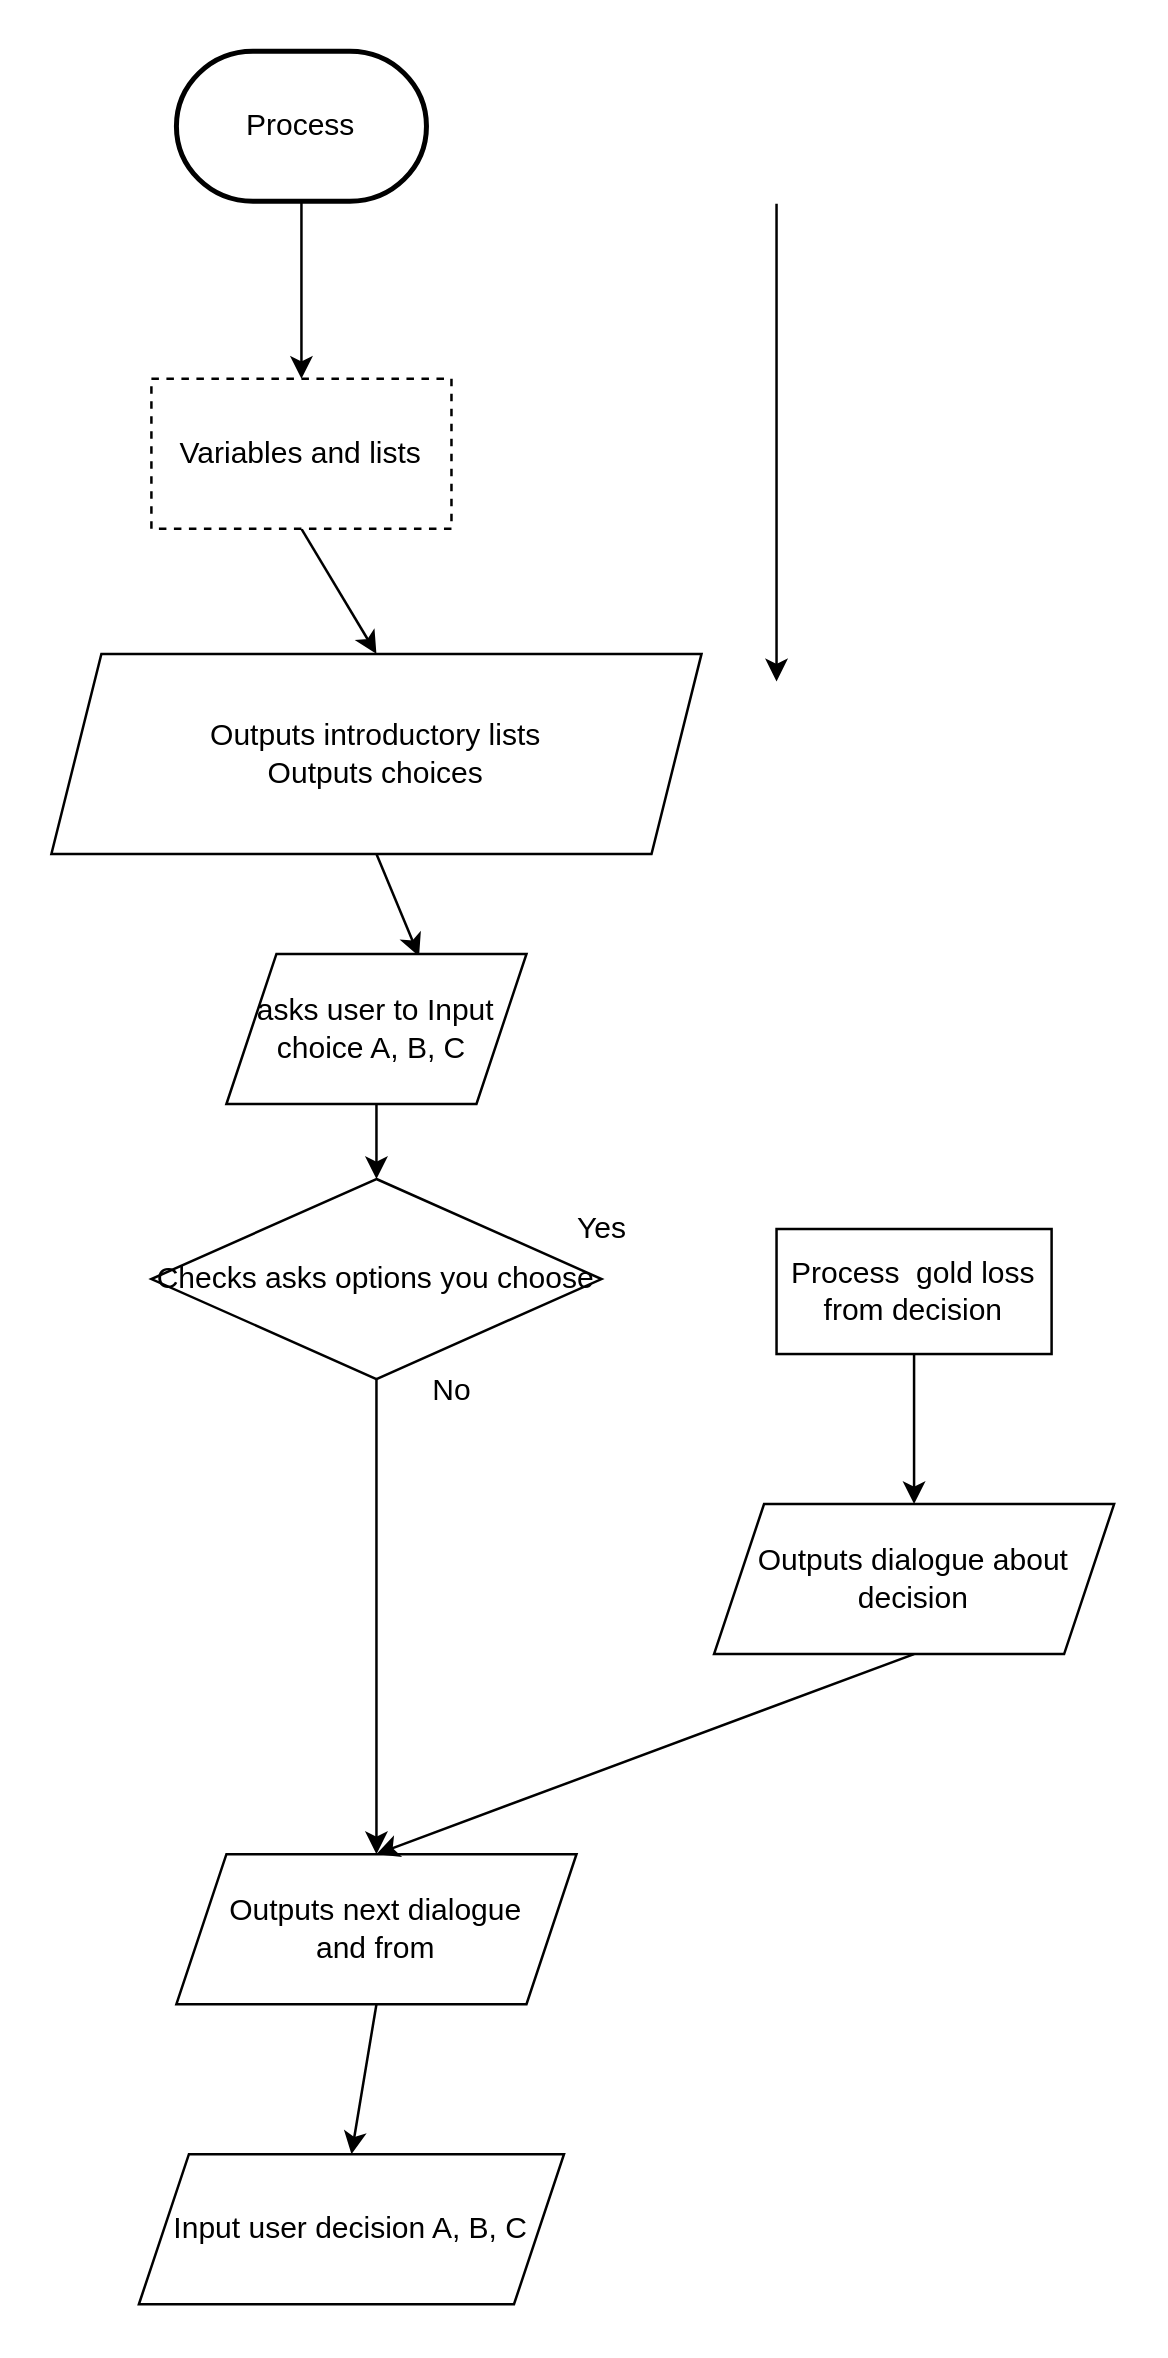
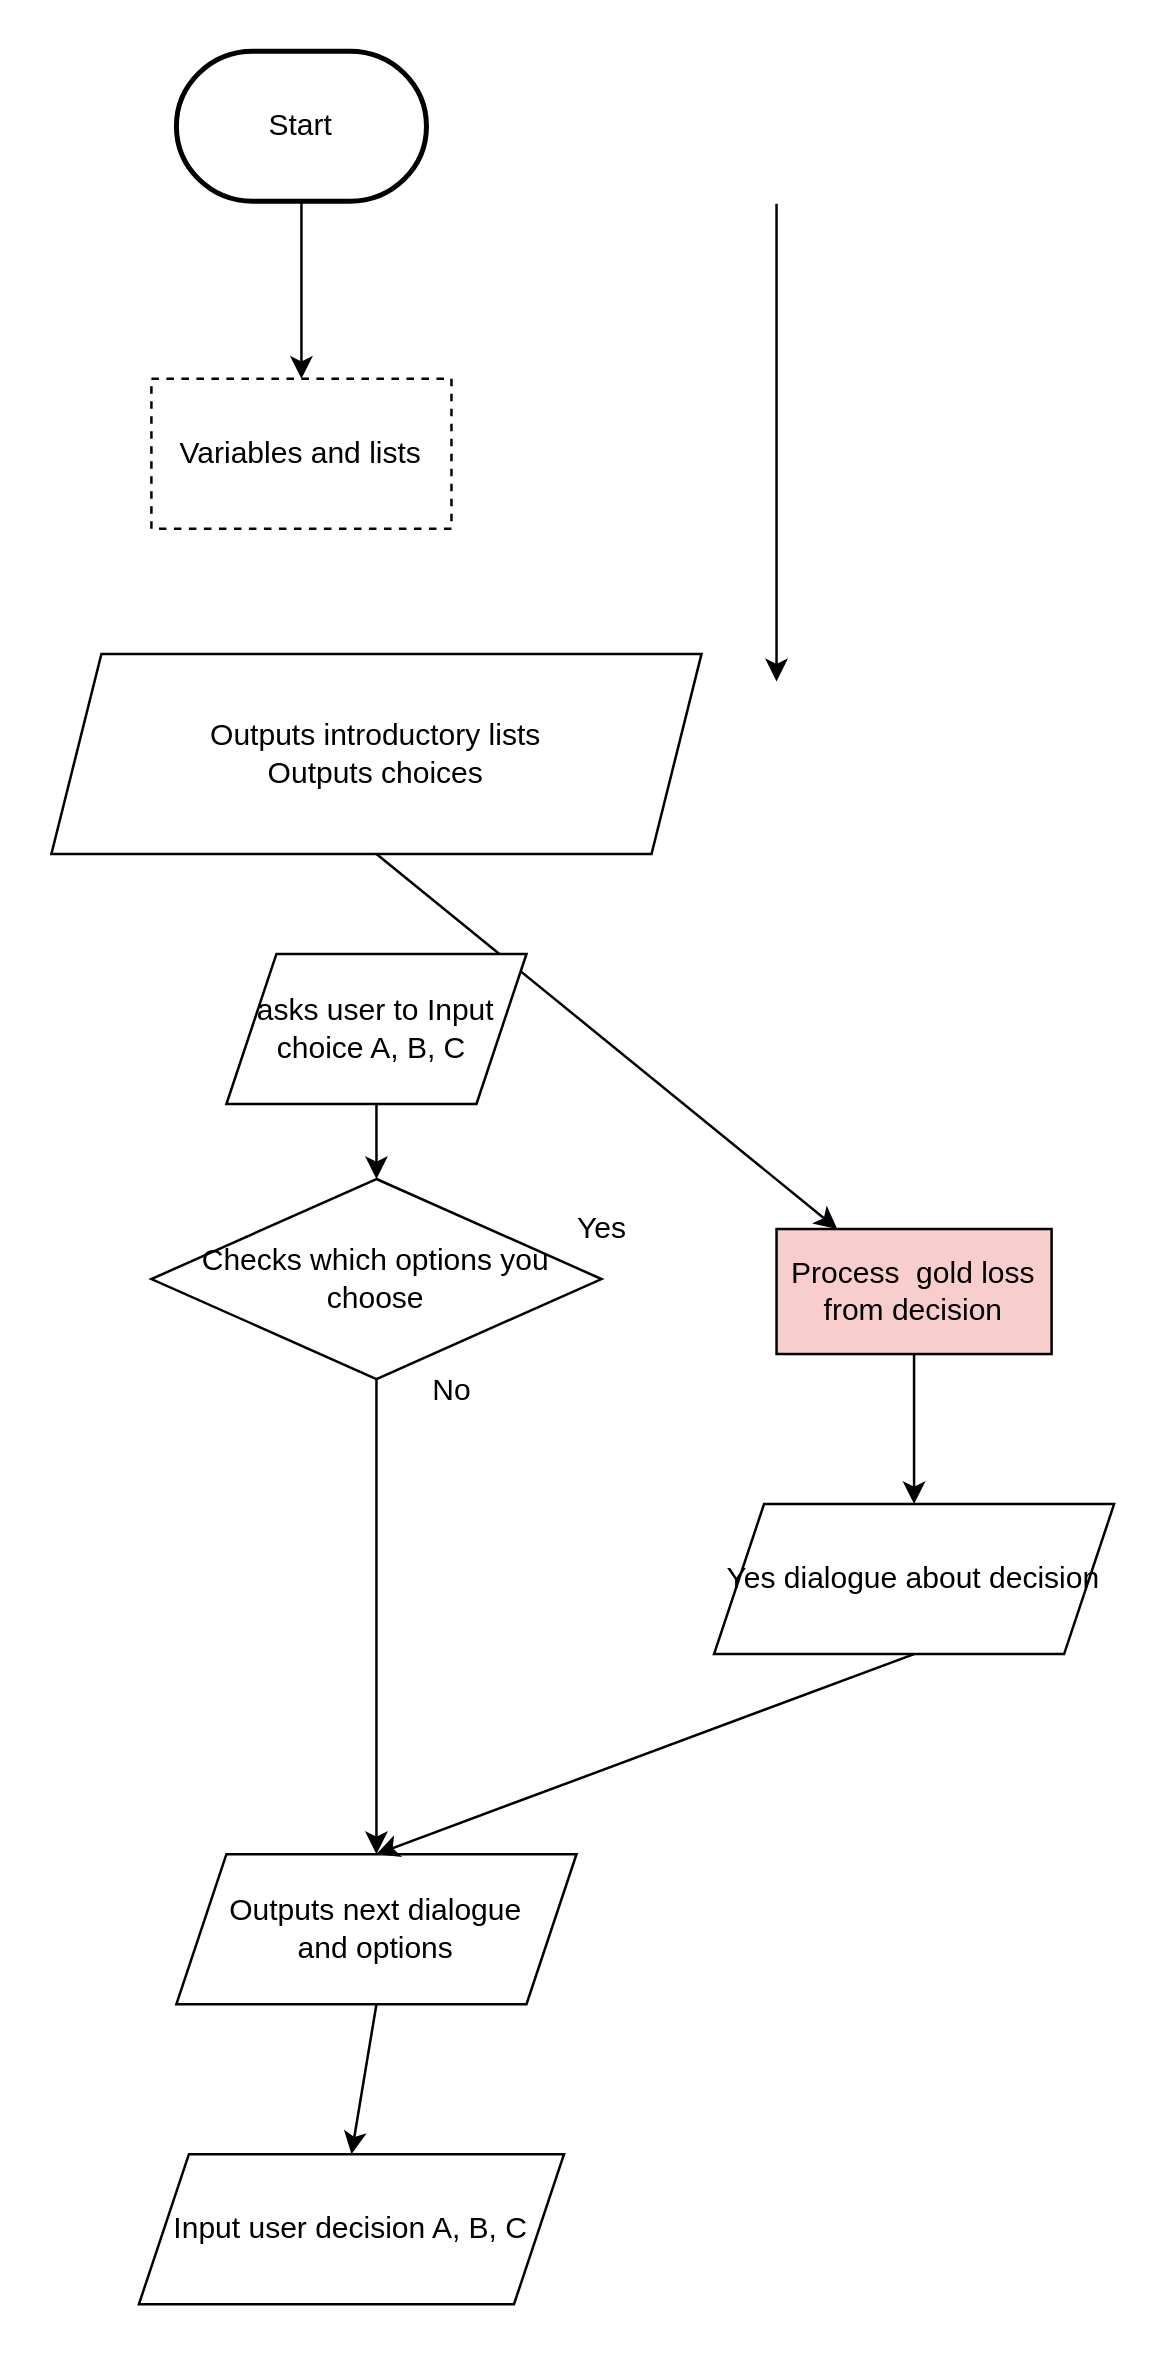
(301, 126) -> (301, 126)
(334, 584) -> none
(394, 897) -> (672, 1094)
(376, 1279) -> (376, 1279)
(914, 1291) -> (914, 1291)
(914, 1579) -> (914, 1579)
(376, 1929) -> (376, 1929)
